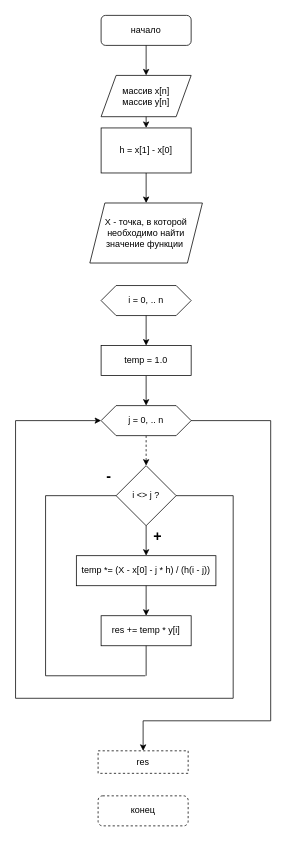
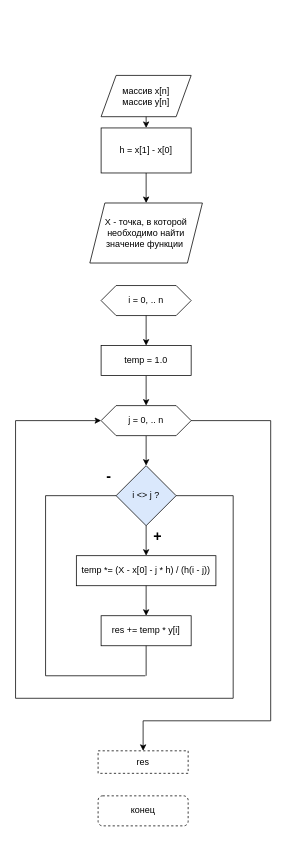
(146, 30) -> none
(146, 69) -> none
(146, 447) -> (146, 447)
(146, 495) -> (146, 495)
